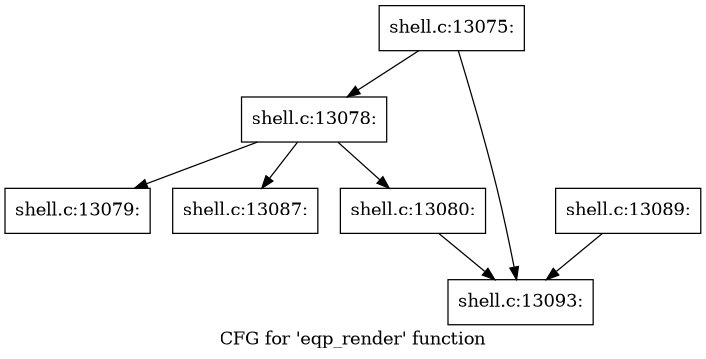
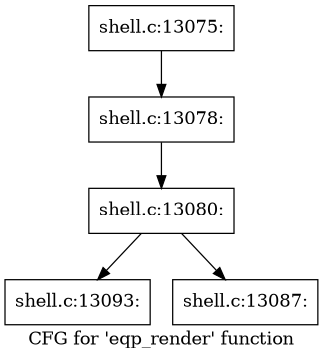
(489, 158) -> none
(283, 160) -> (199, 252)
(78, 211) -> none
(628, 211) -> none
